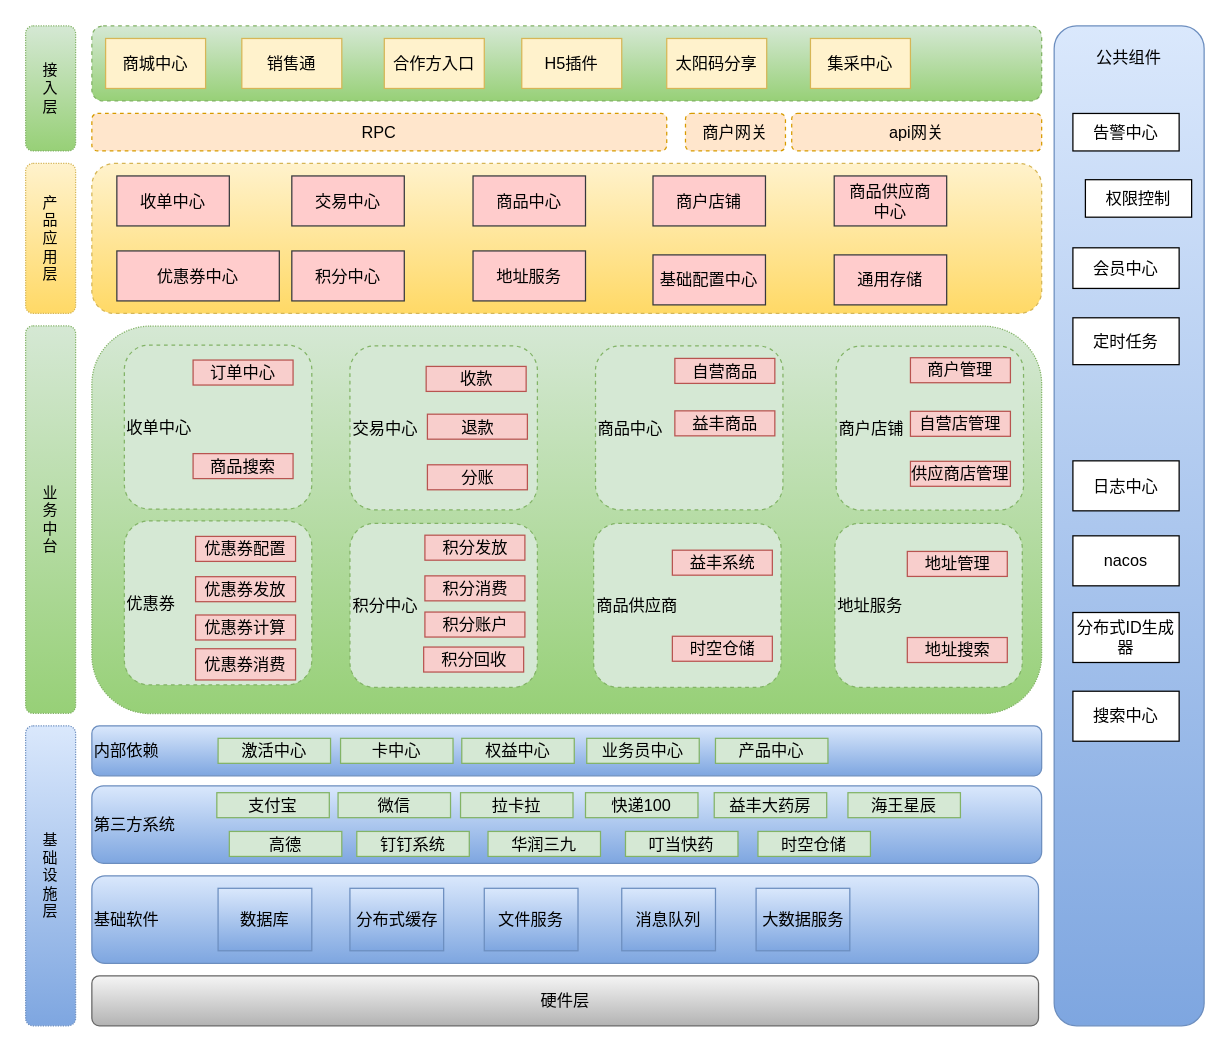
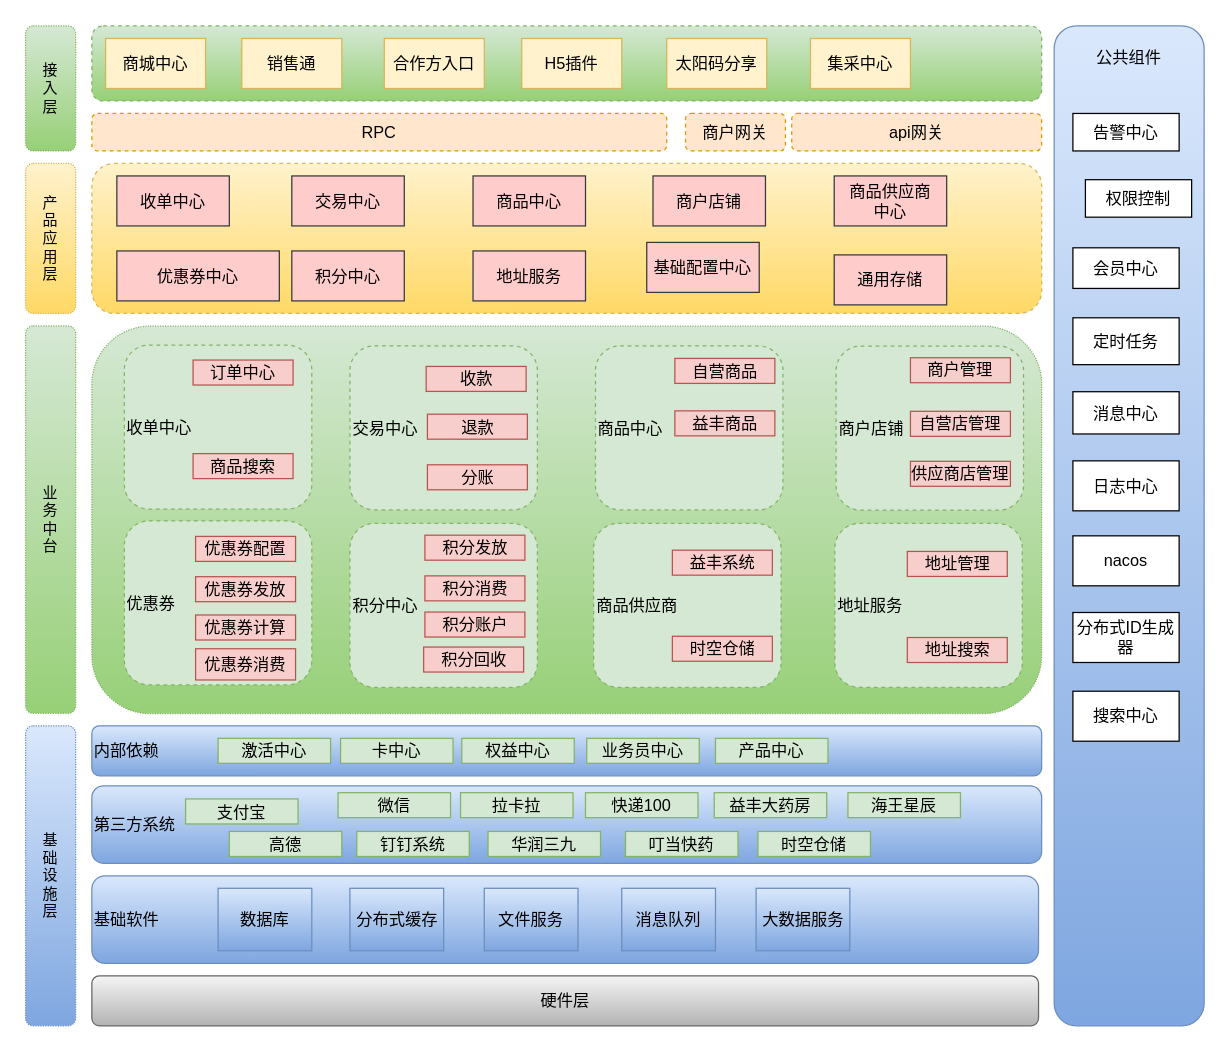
(709, 280) -> (703, 267)
none -> (1126, 413)
(273, 805) -> (242, 811)
